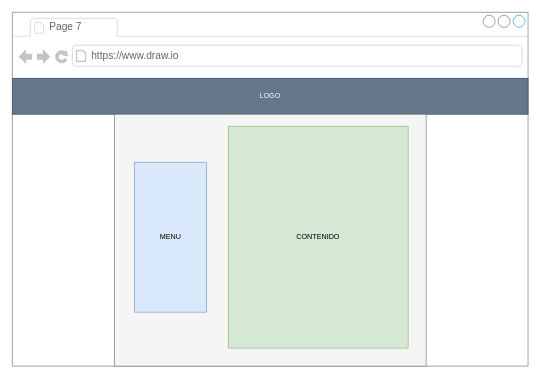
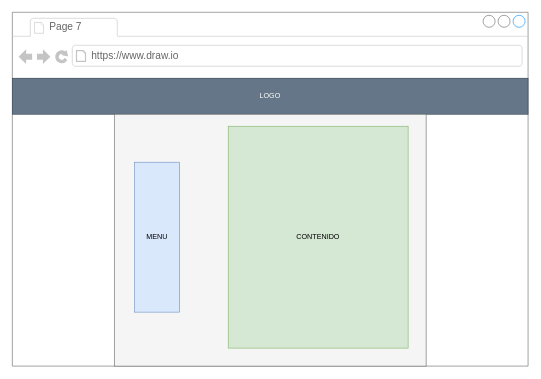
(171, 237) -> (157, 237)
